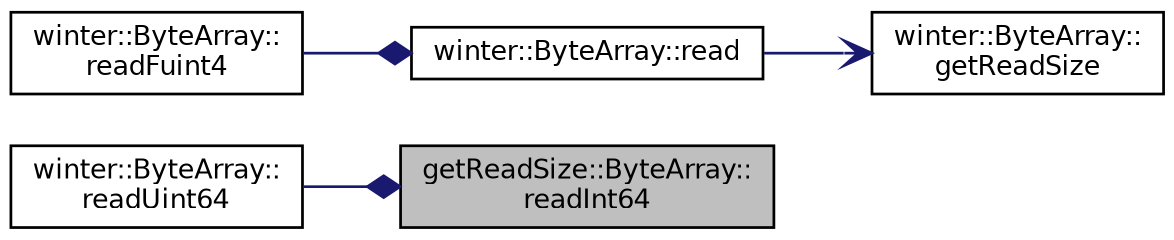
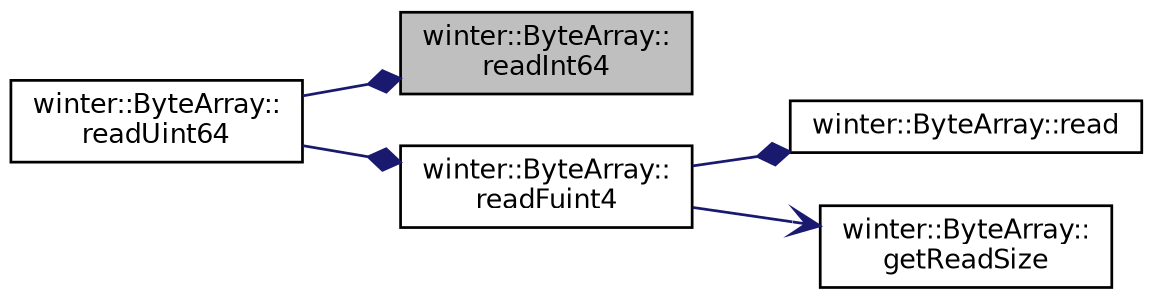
(804, 53) -> (743, 215)
none -> (335, 151)
(587, 187) -> (546, 53)
